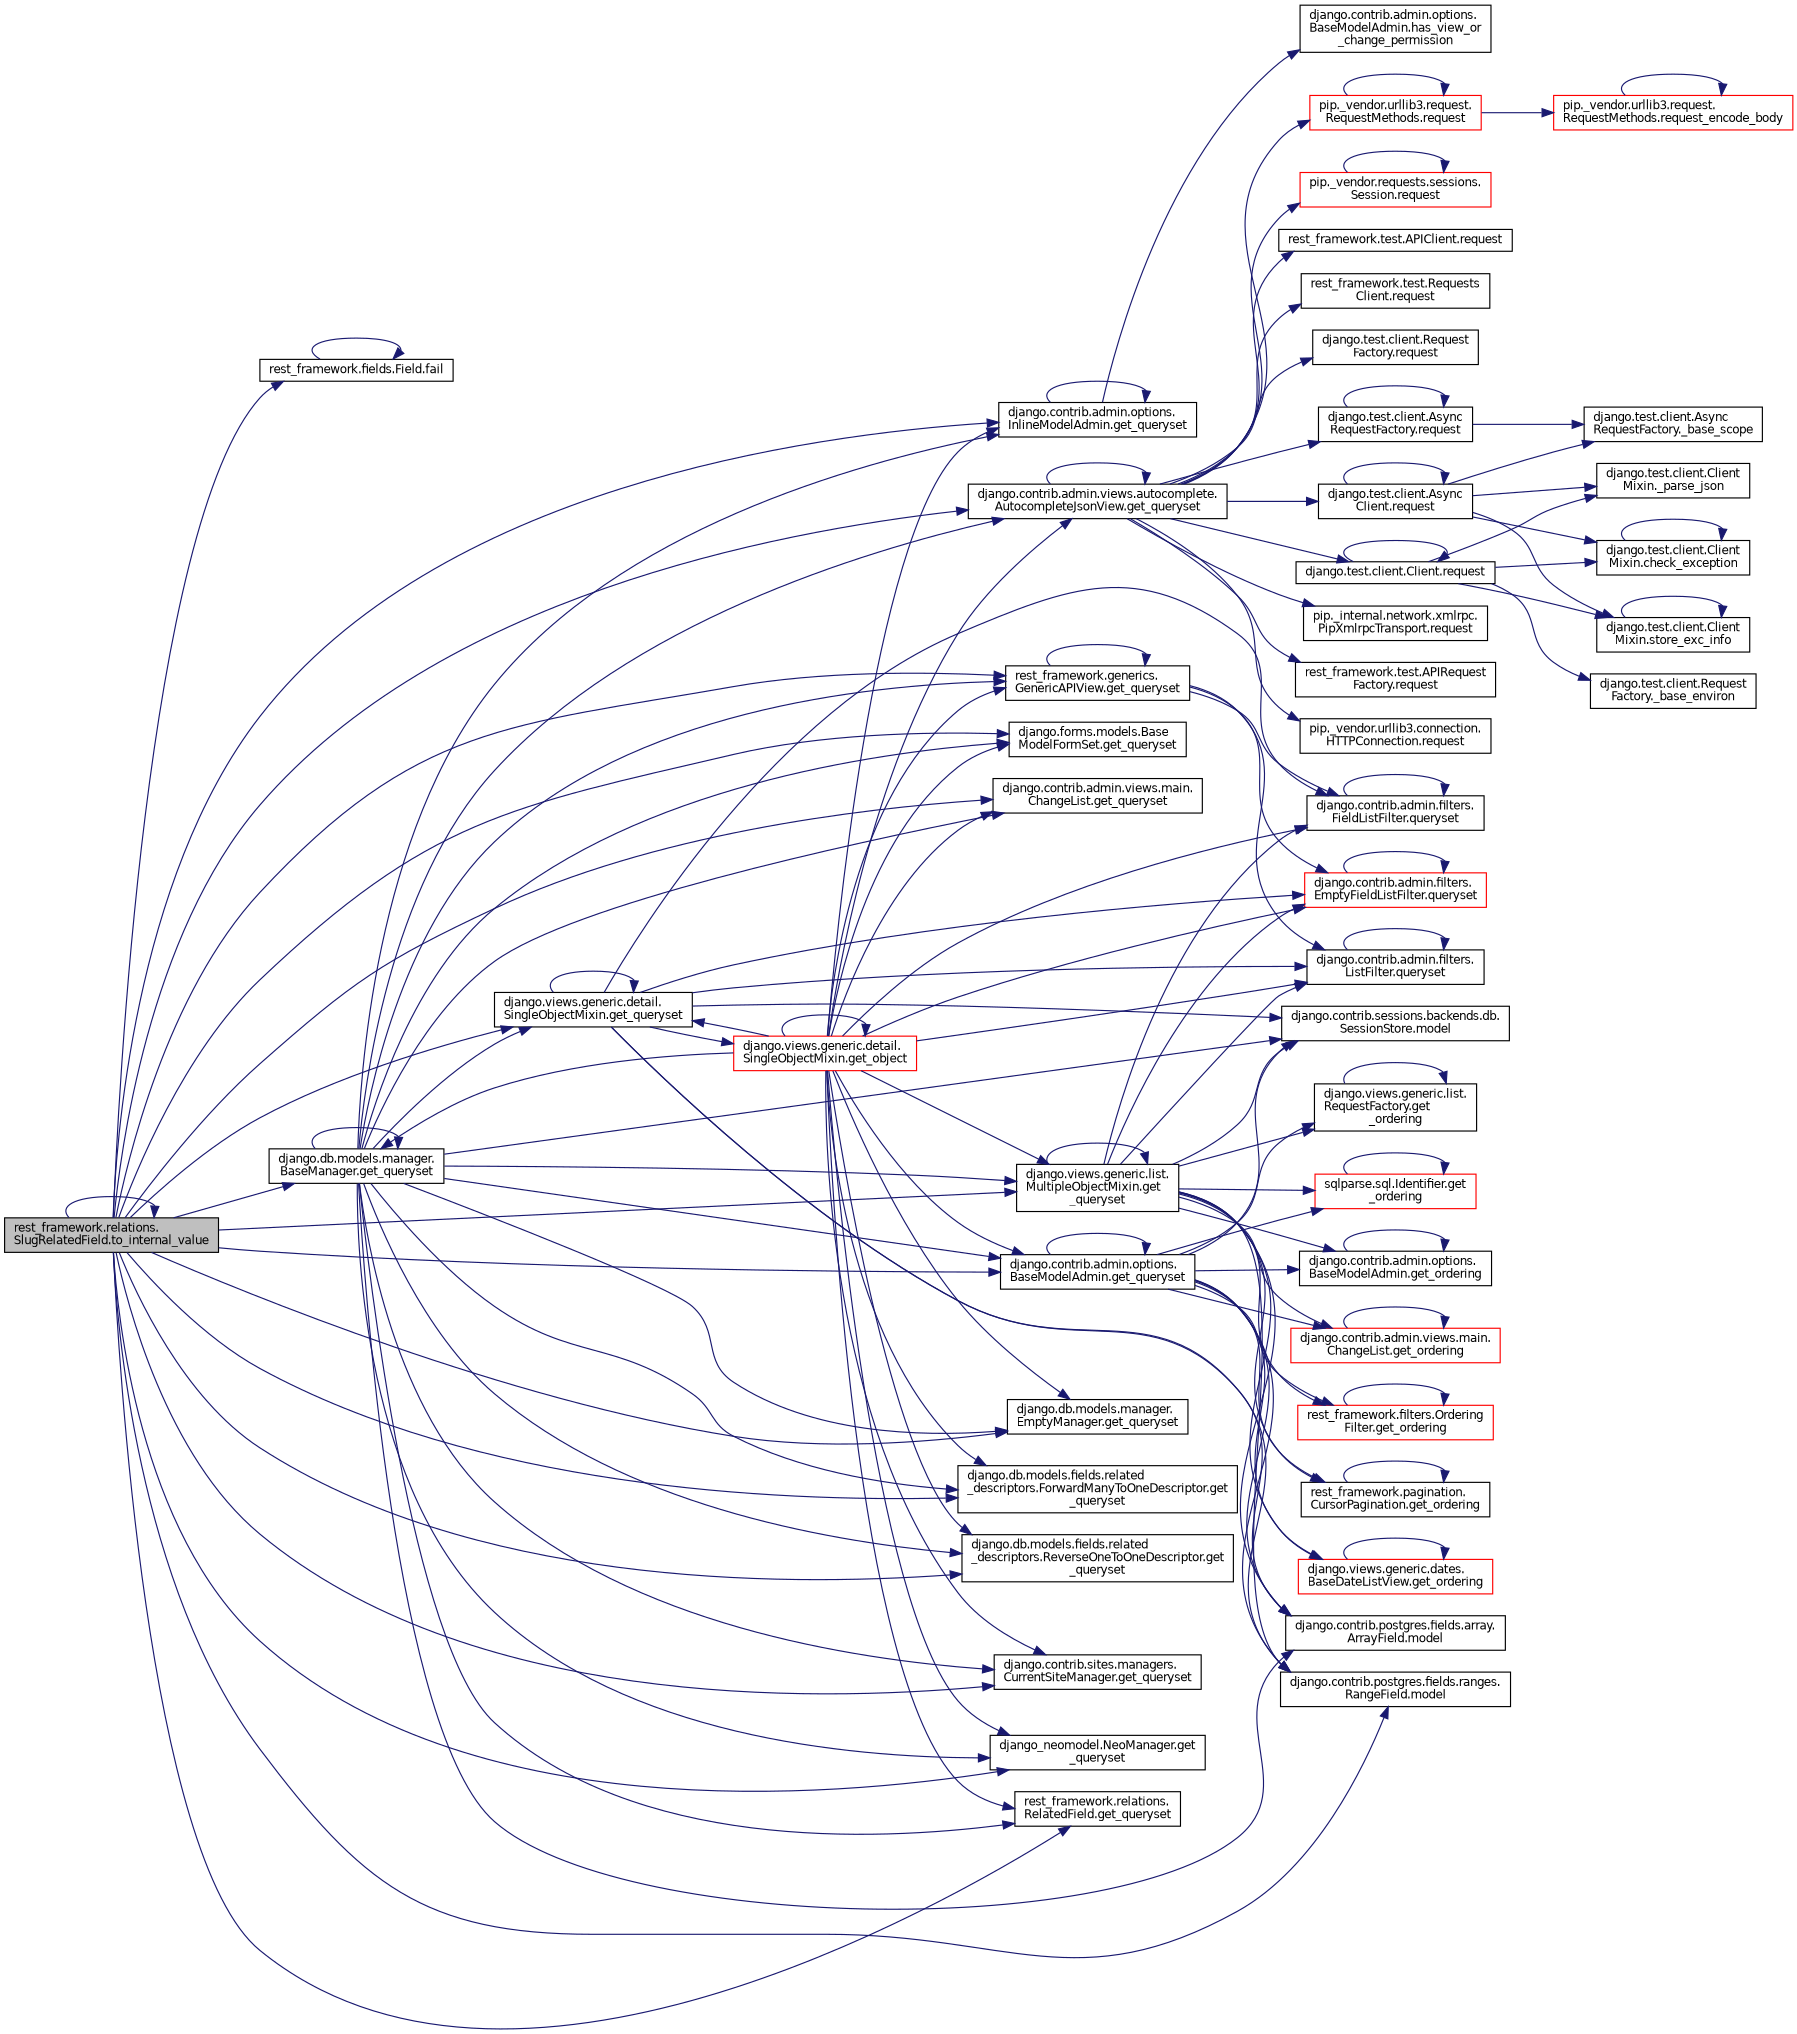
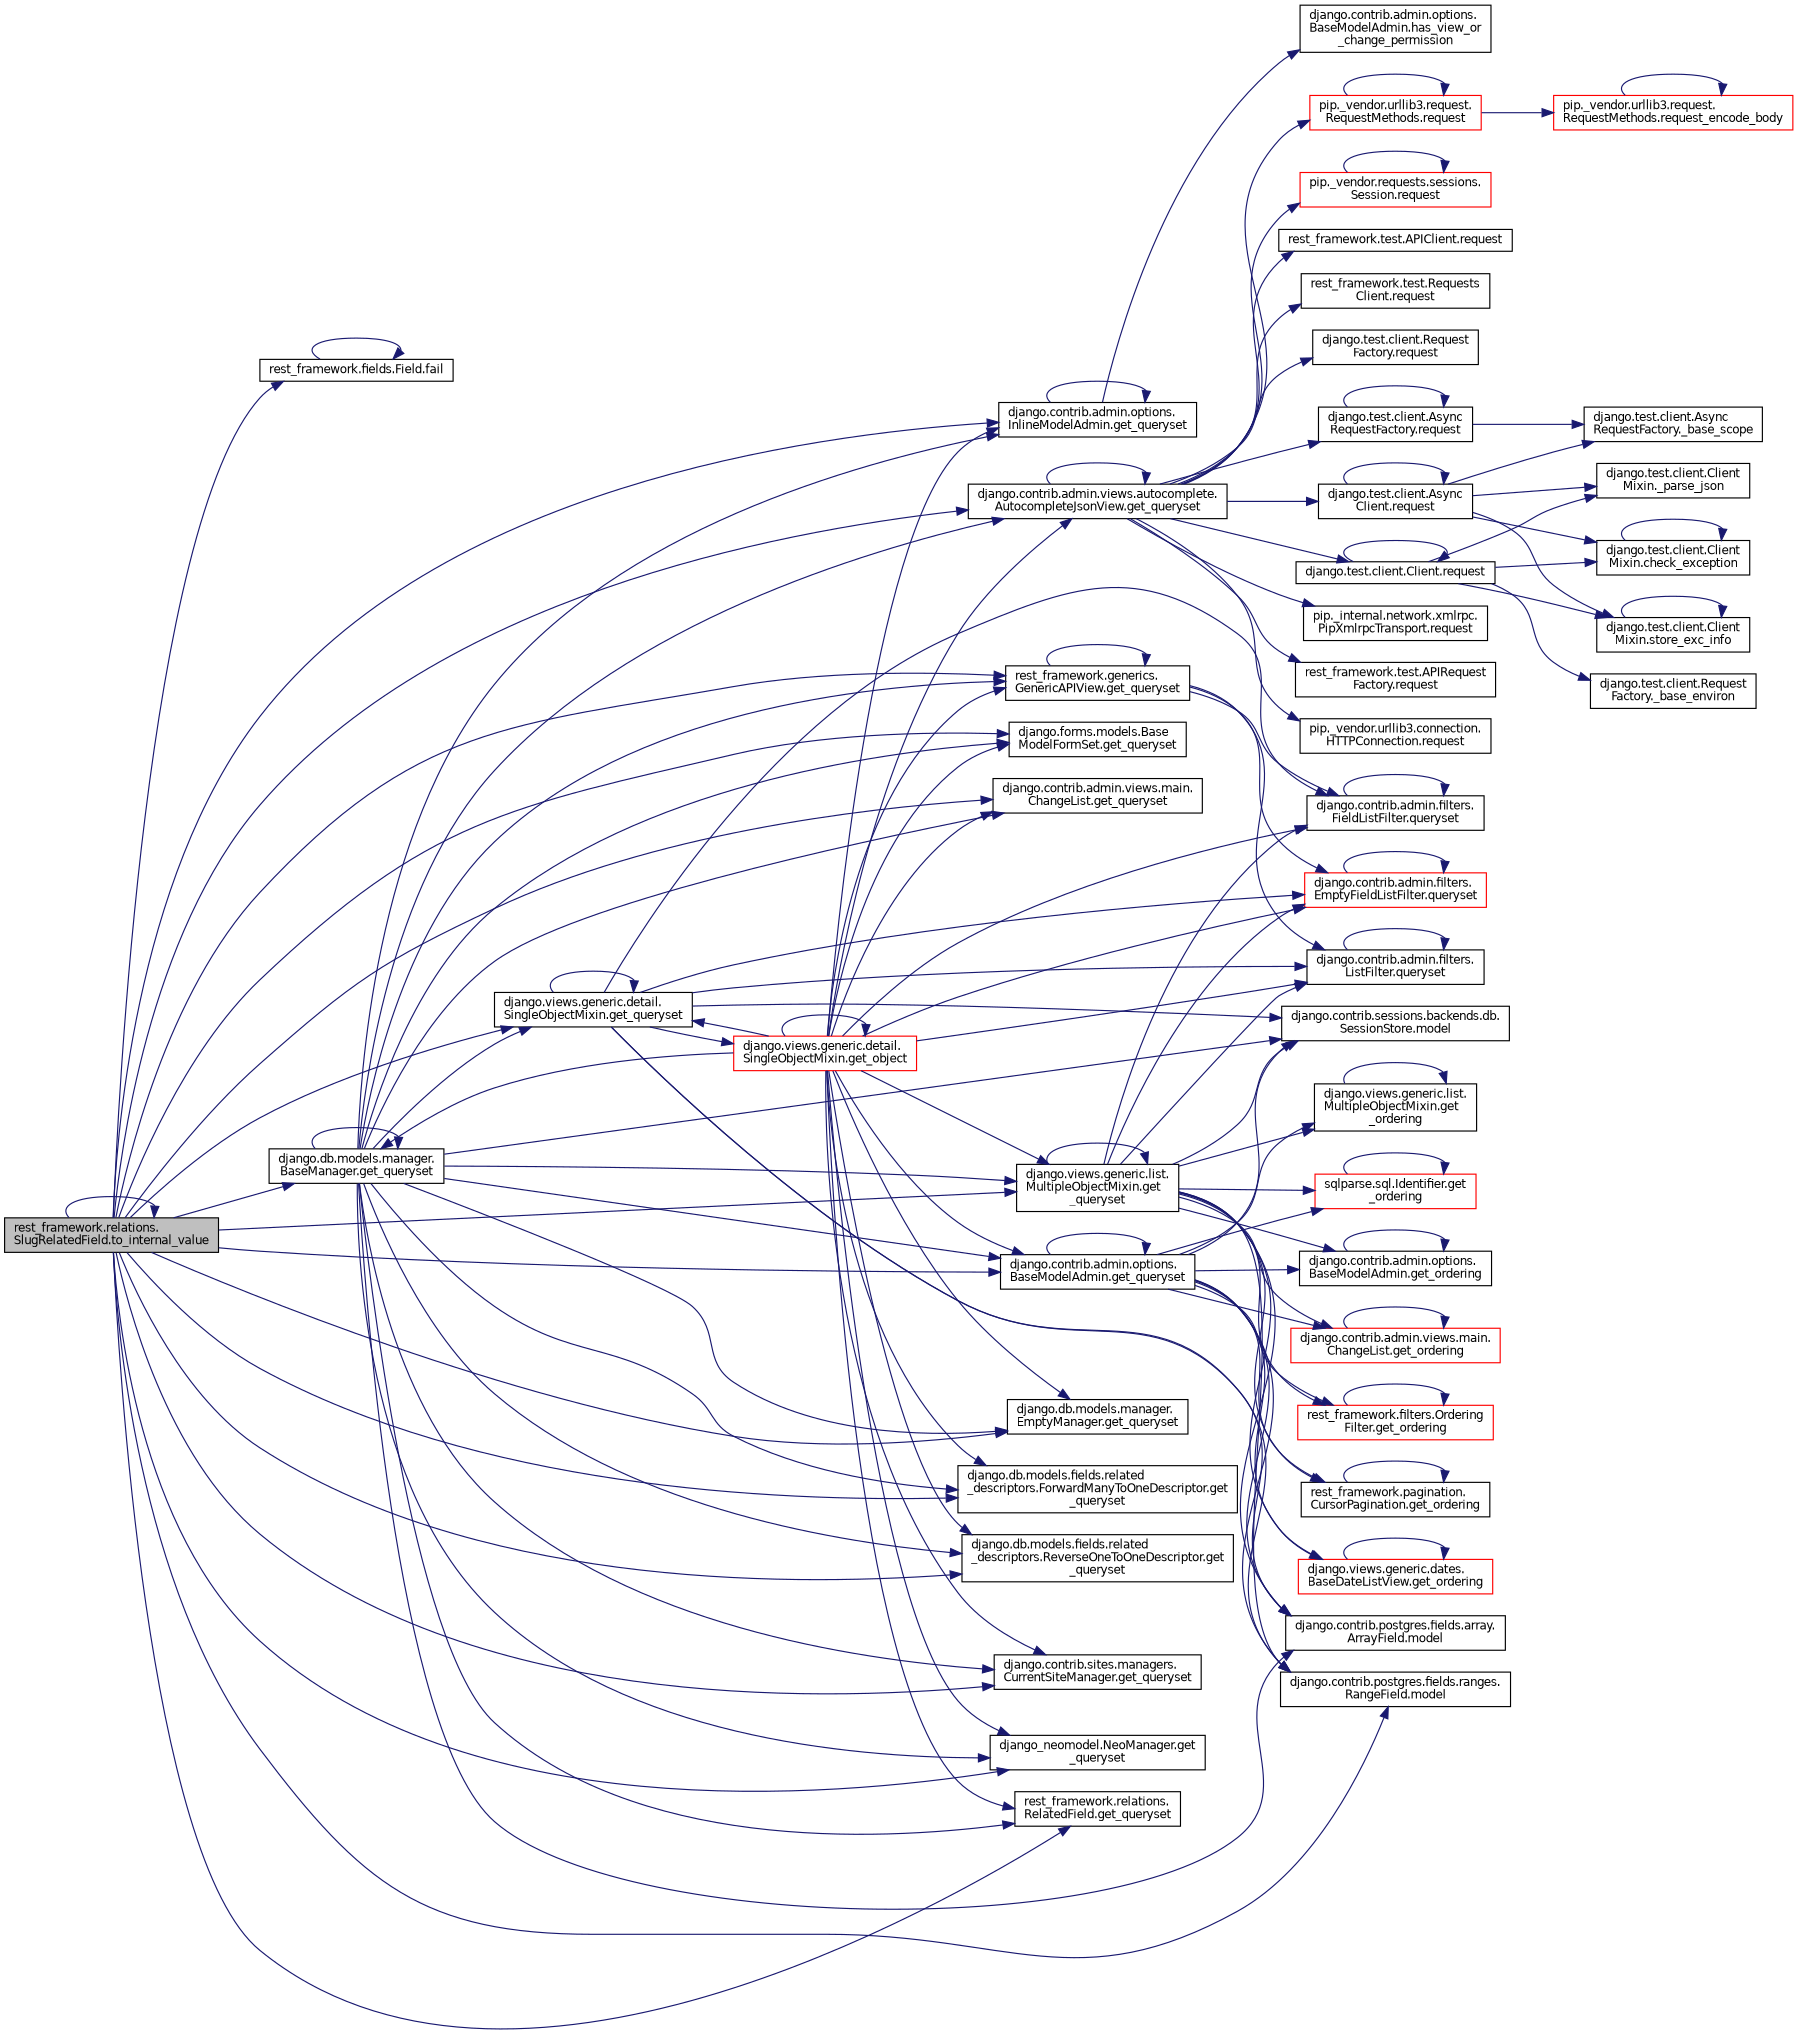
(1396, 1107) -> (1396, 1107)
